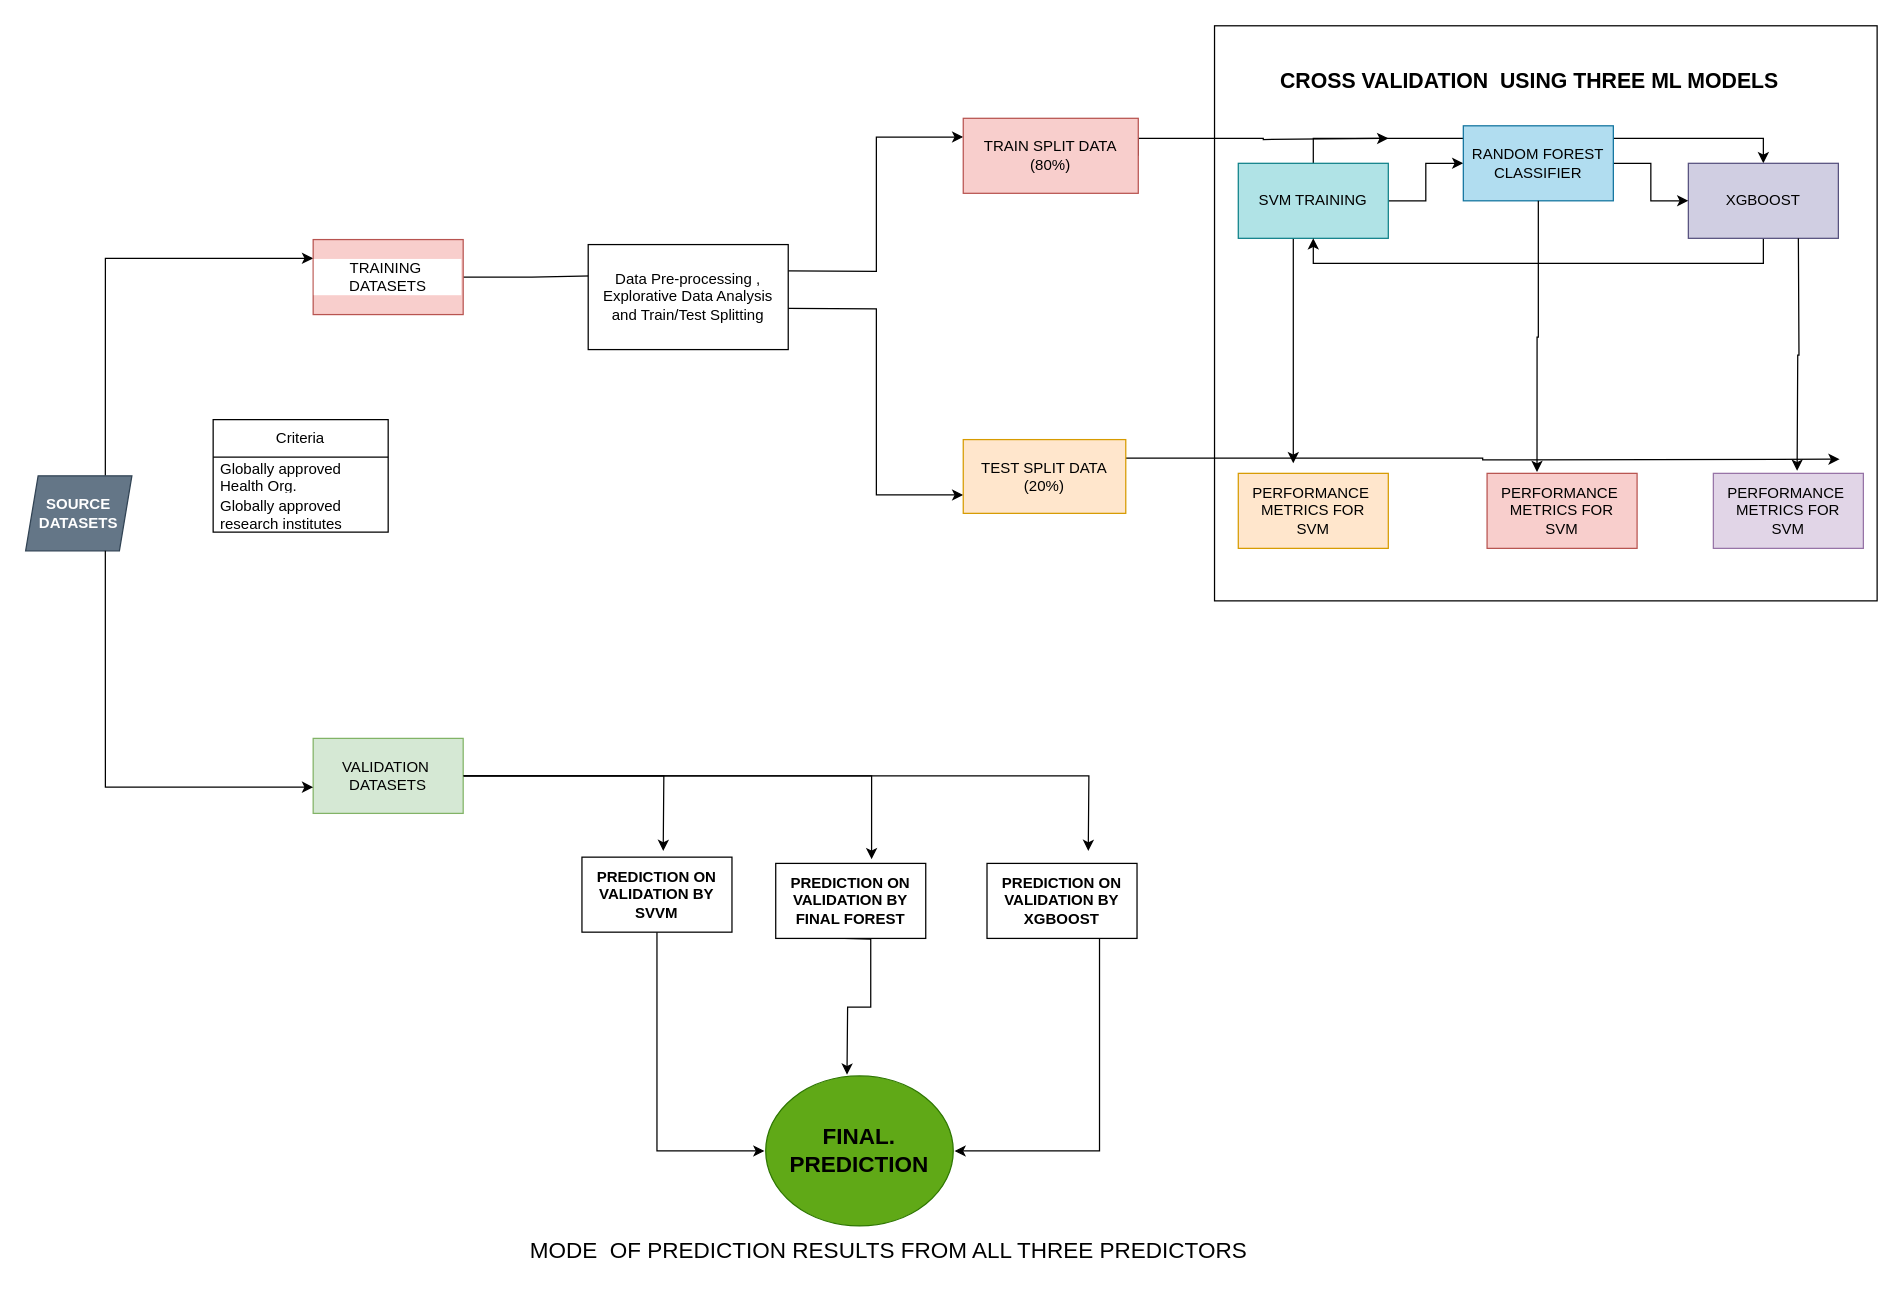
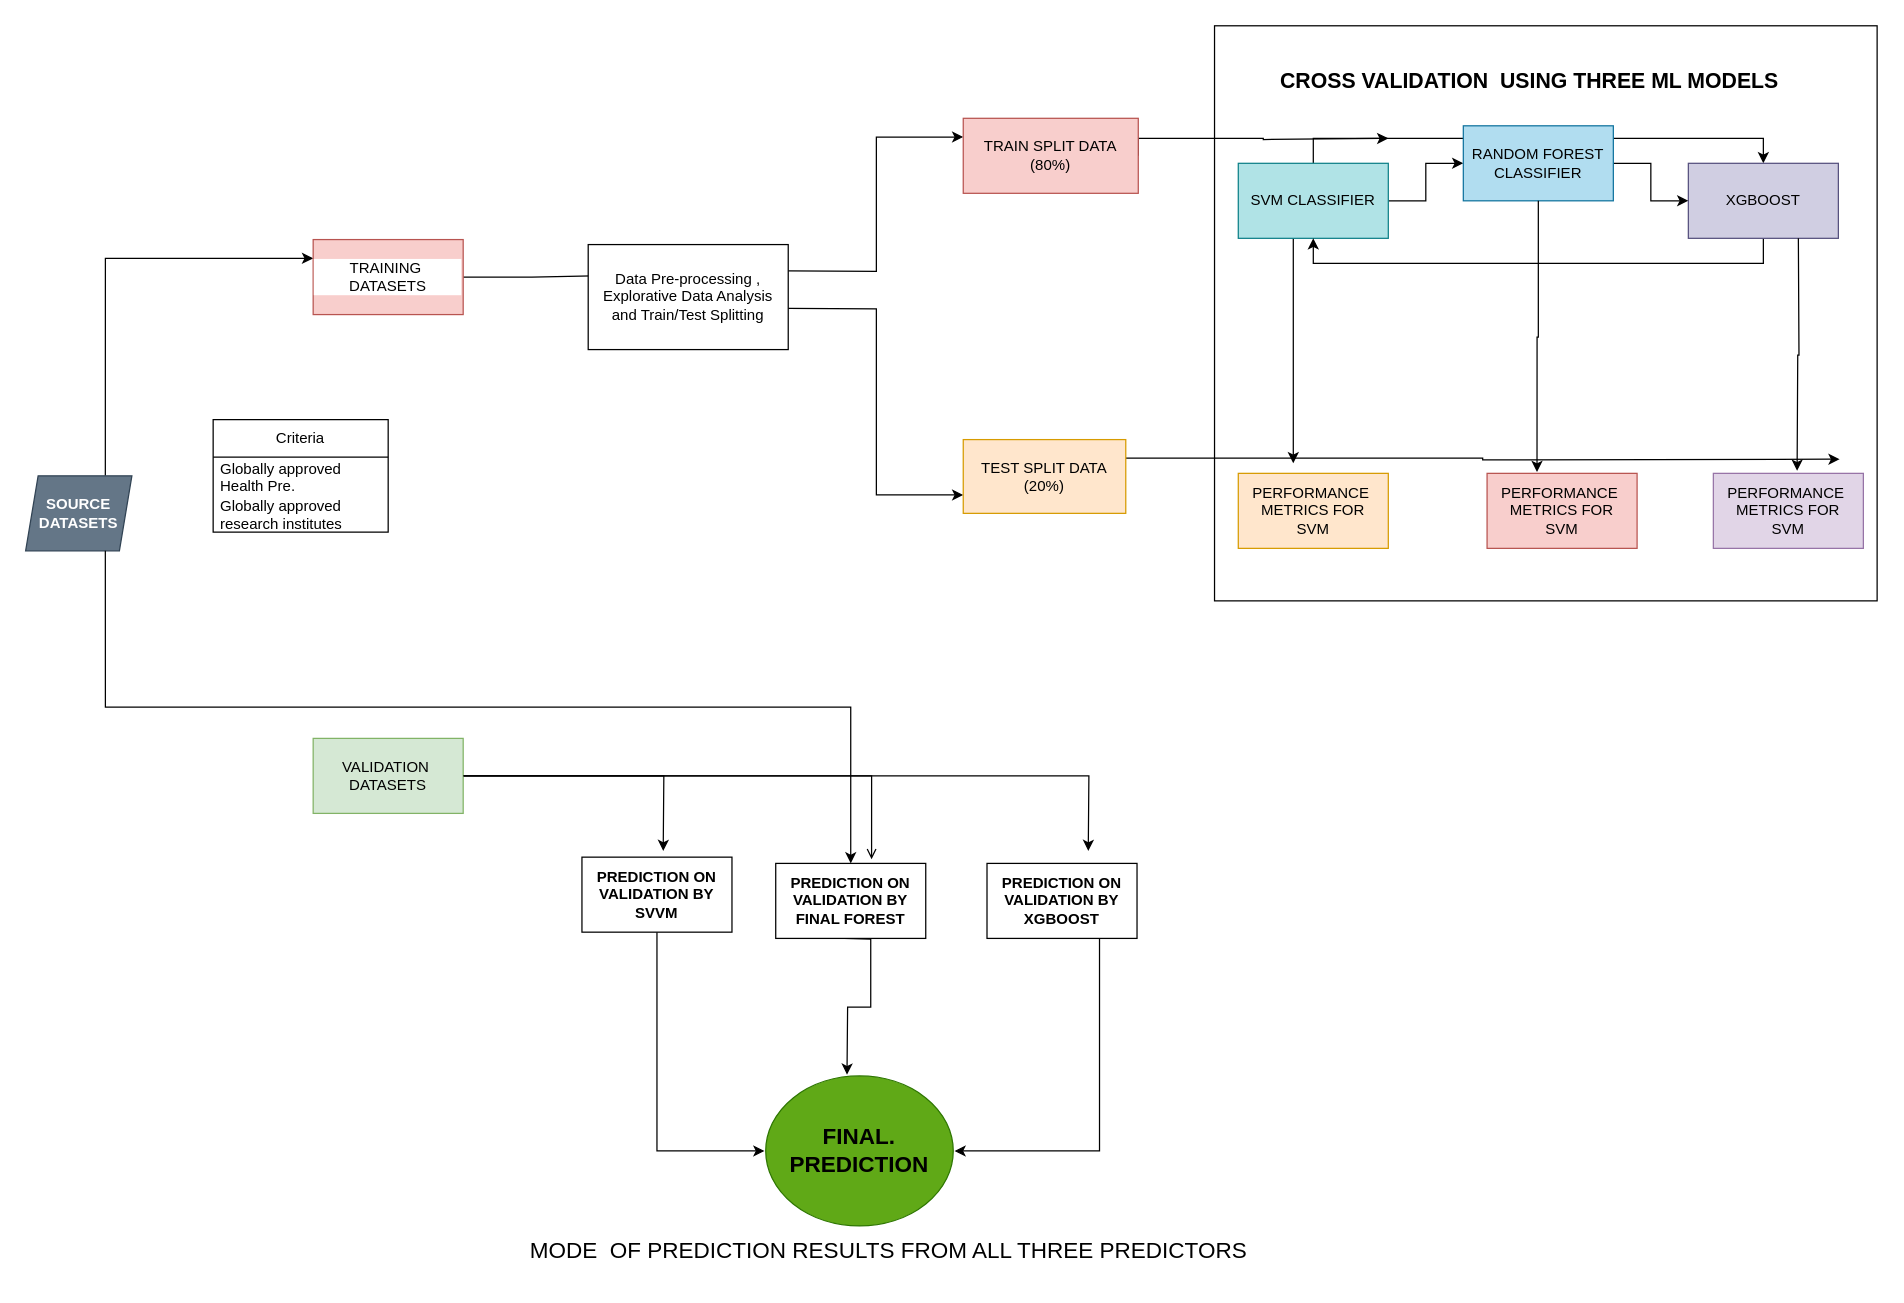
(1313, 201) -> (1313, 201)
(302, 476) -> (302, 476)
(164, 787) -> (551, 707)
(871, 849) -> (871, 851)
